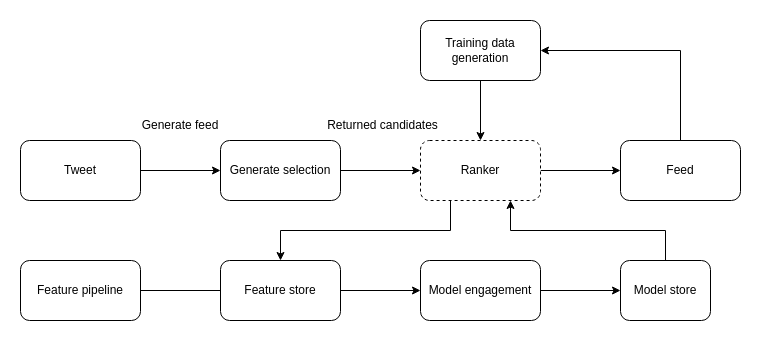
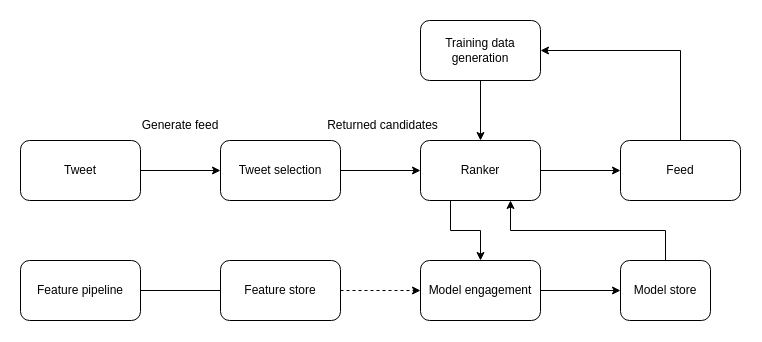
(281, 171) -> (281, 171)
(481, 171) -> (481, 171)
(356, 231) -> (476, 231)
(378, 291) -> (378, 291)
